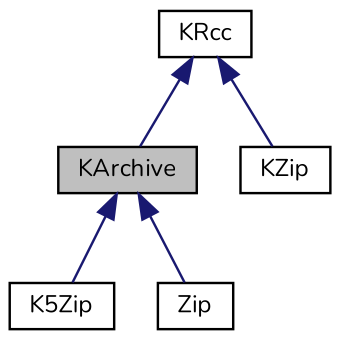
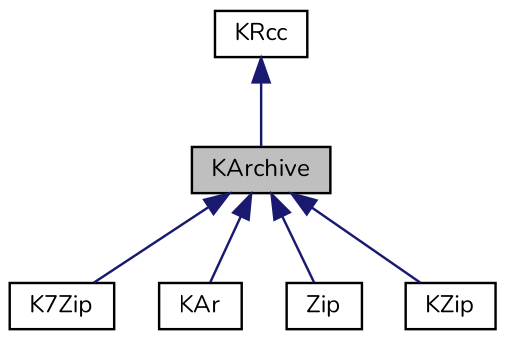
(252, 113) -> (366, 245)
(62, 306) -> (62, 306)
none -> (200, 306)
